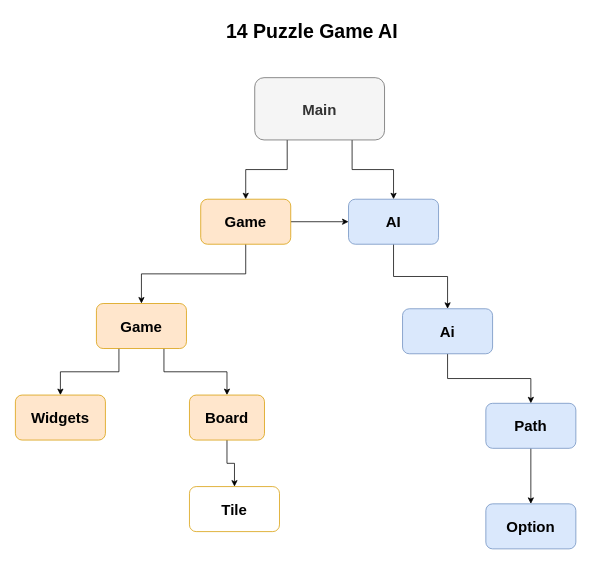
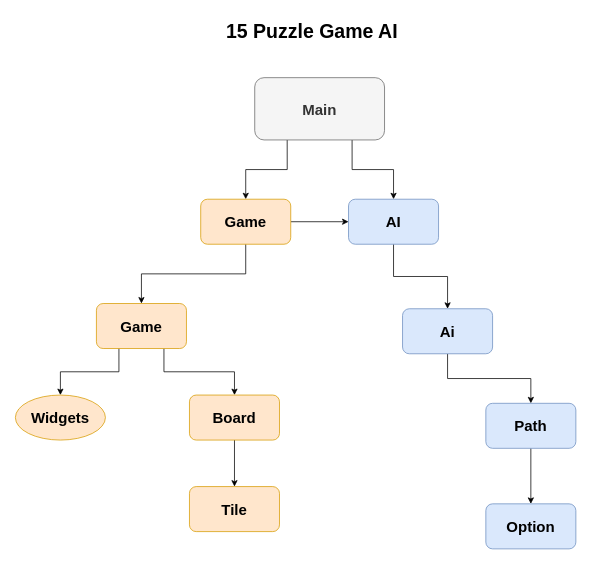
(312, 32) -> (312, 32)
(60, 417) -> (60, 417)
(227, 417) -> (234, 417)
(234, 509) -> (234, 509)
